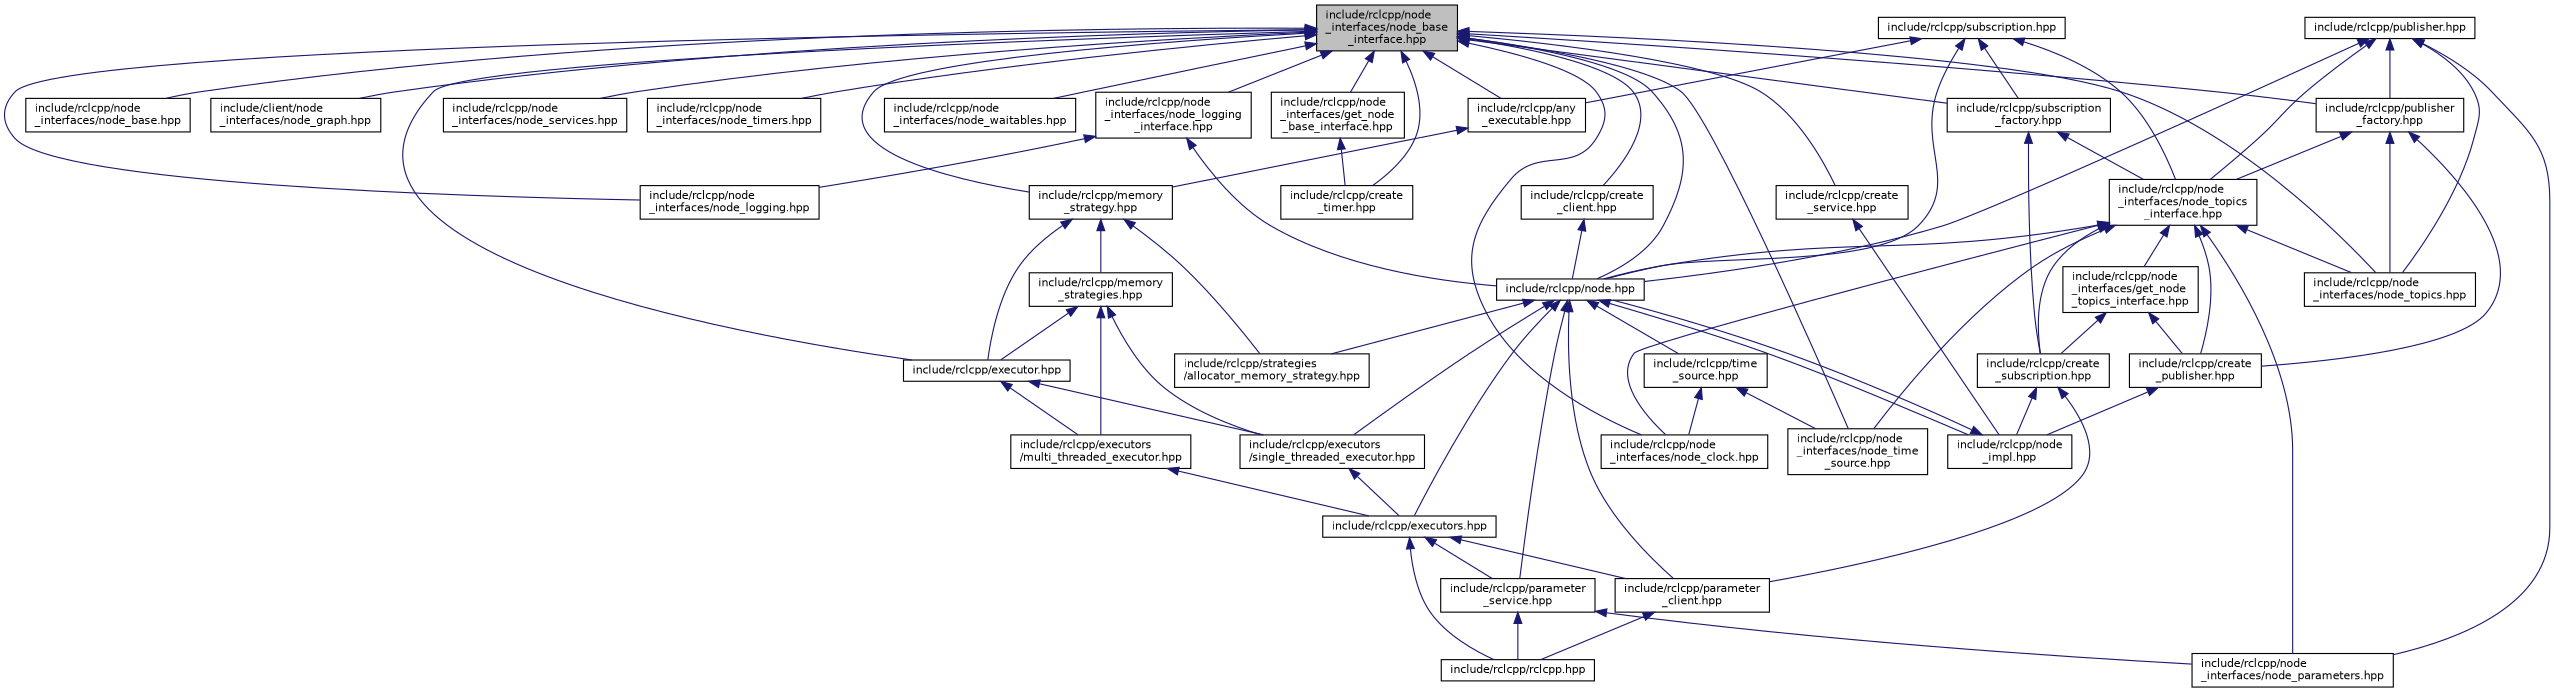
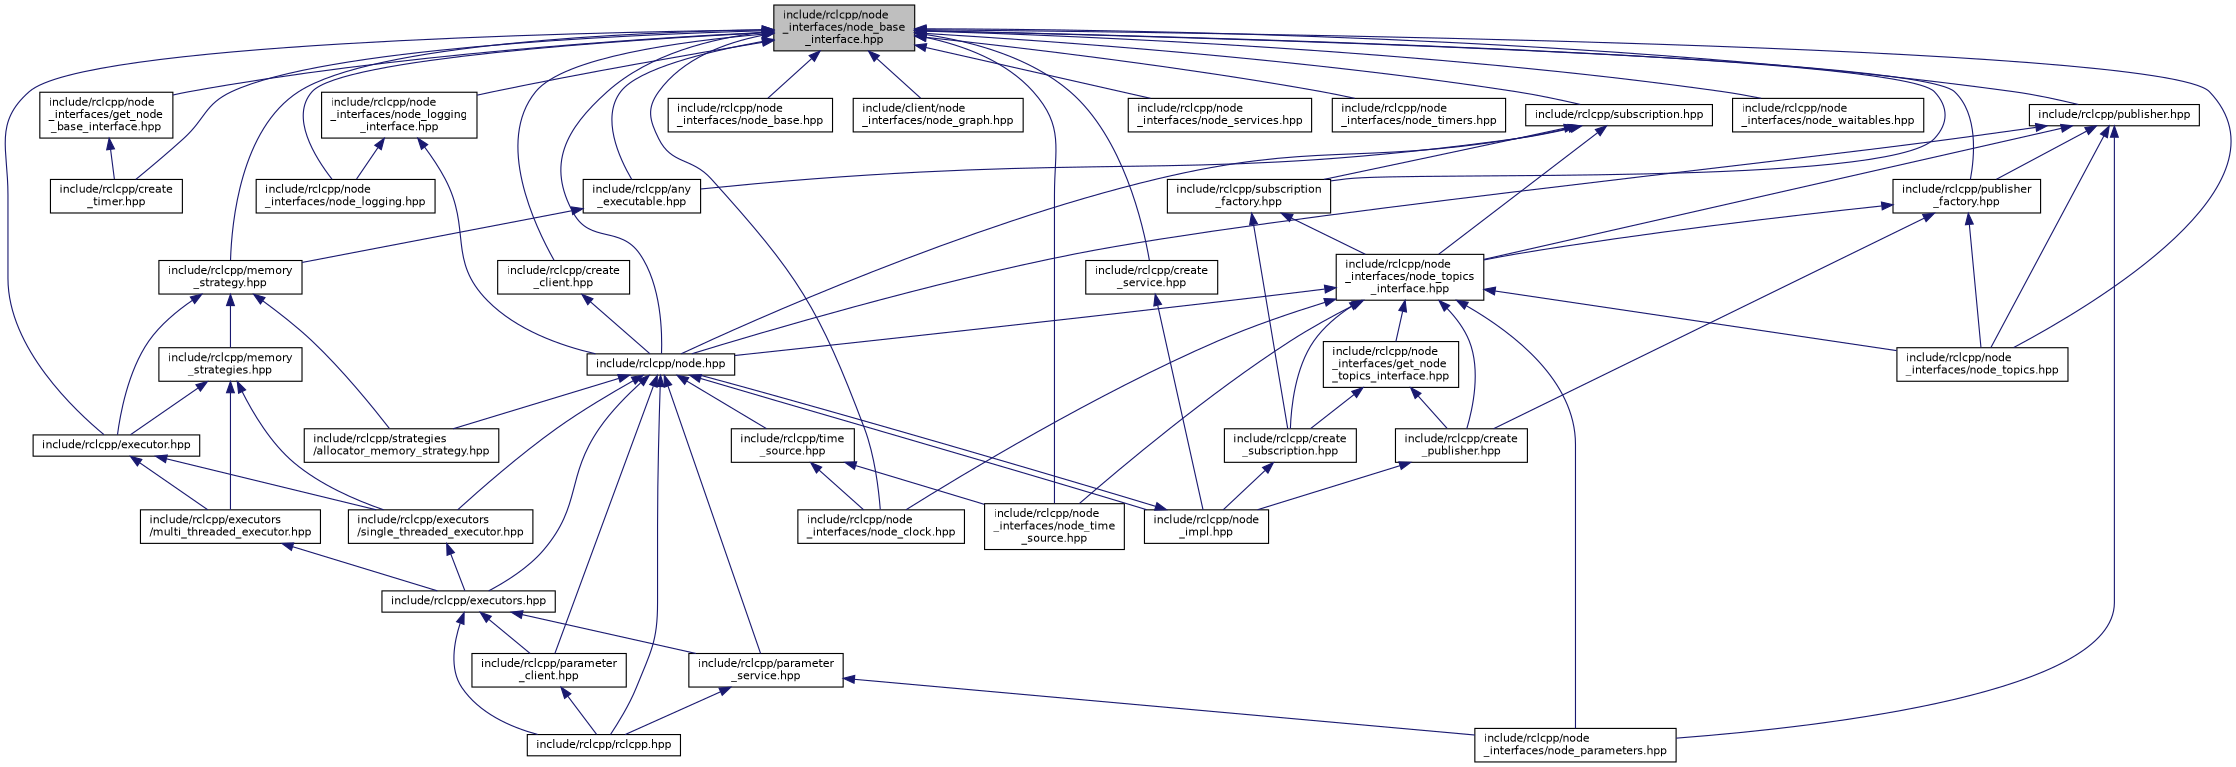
none -> (1504, 46)
none -> (1254, 59)
(1974, 533) -> none
none -> (658, 566)
